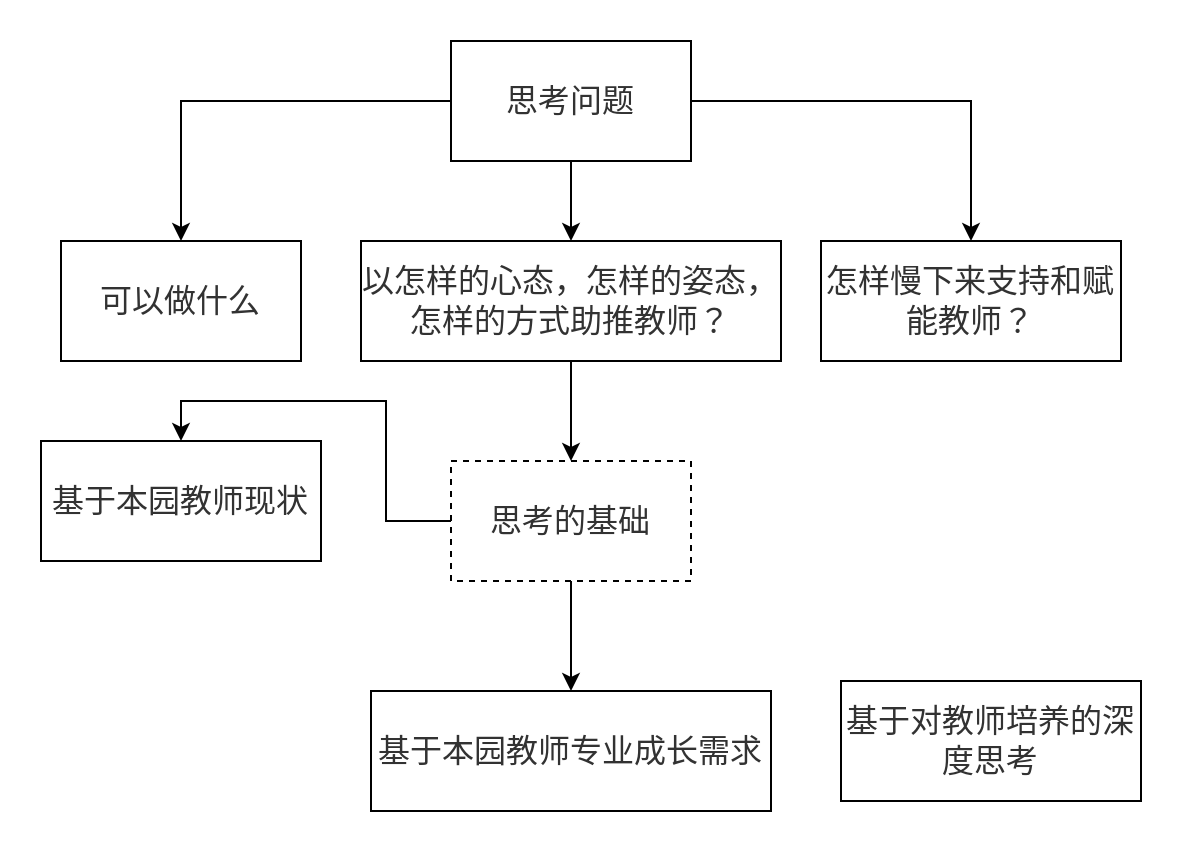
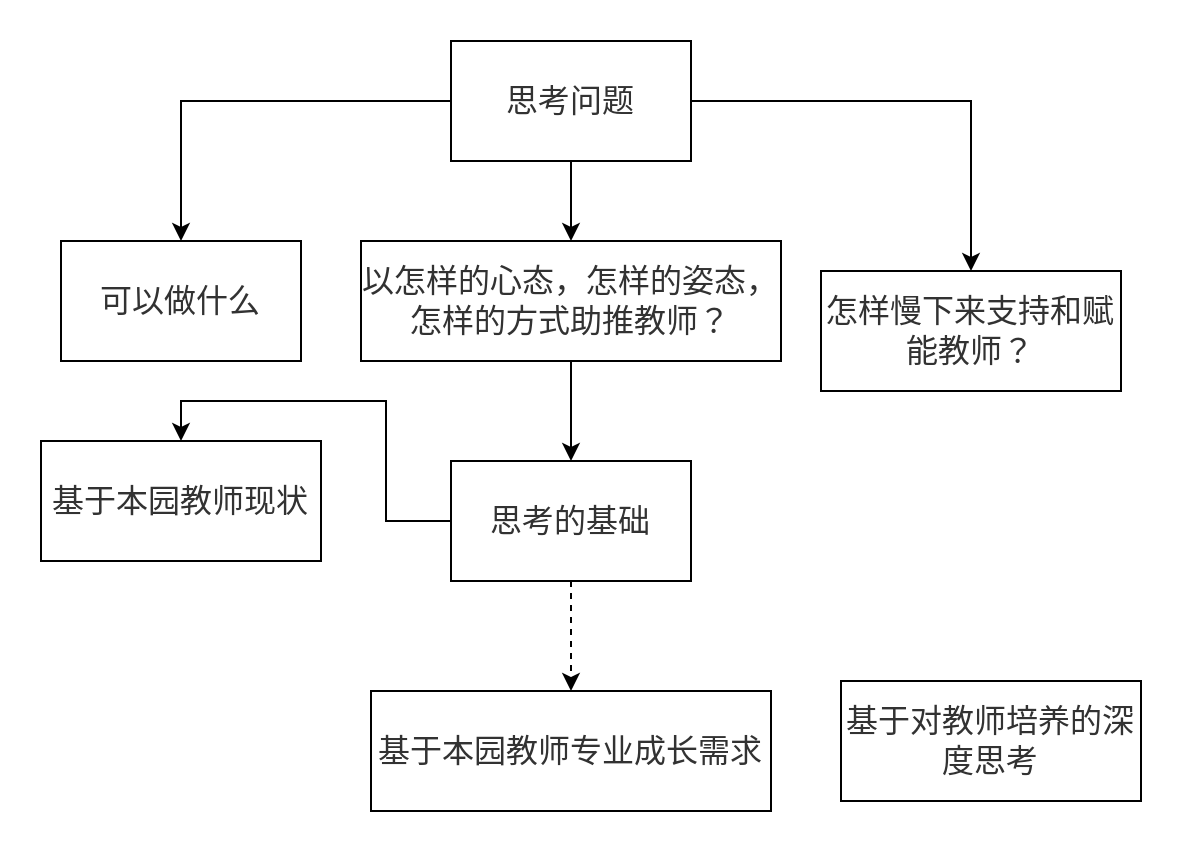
(971, 301) -> (971, 331)
(571, 521) -> (571, 521)
(571, 629) -> (571, 629)
